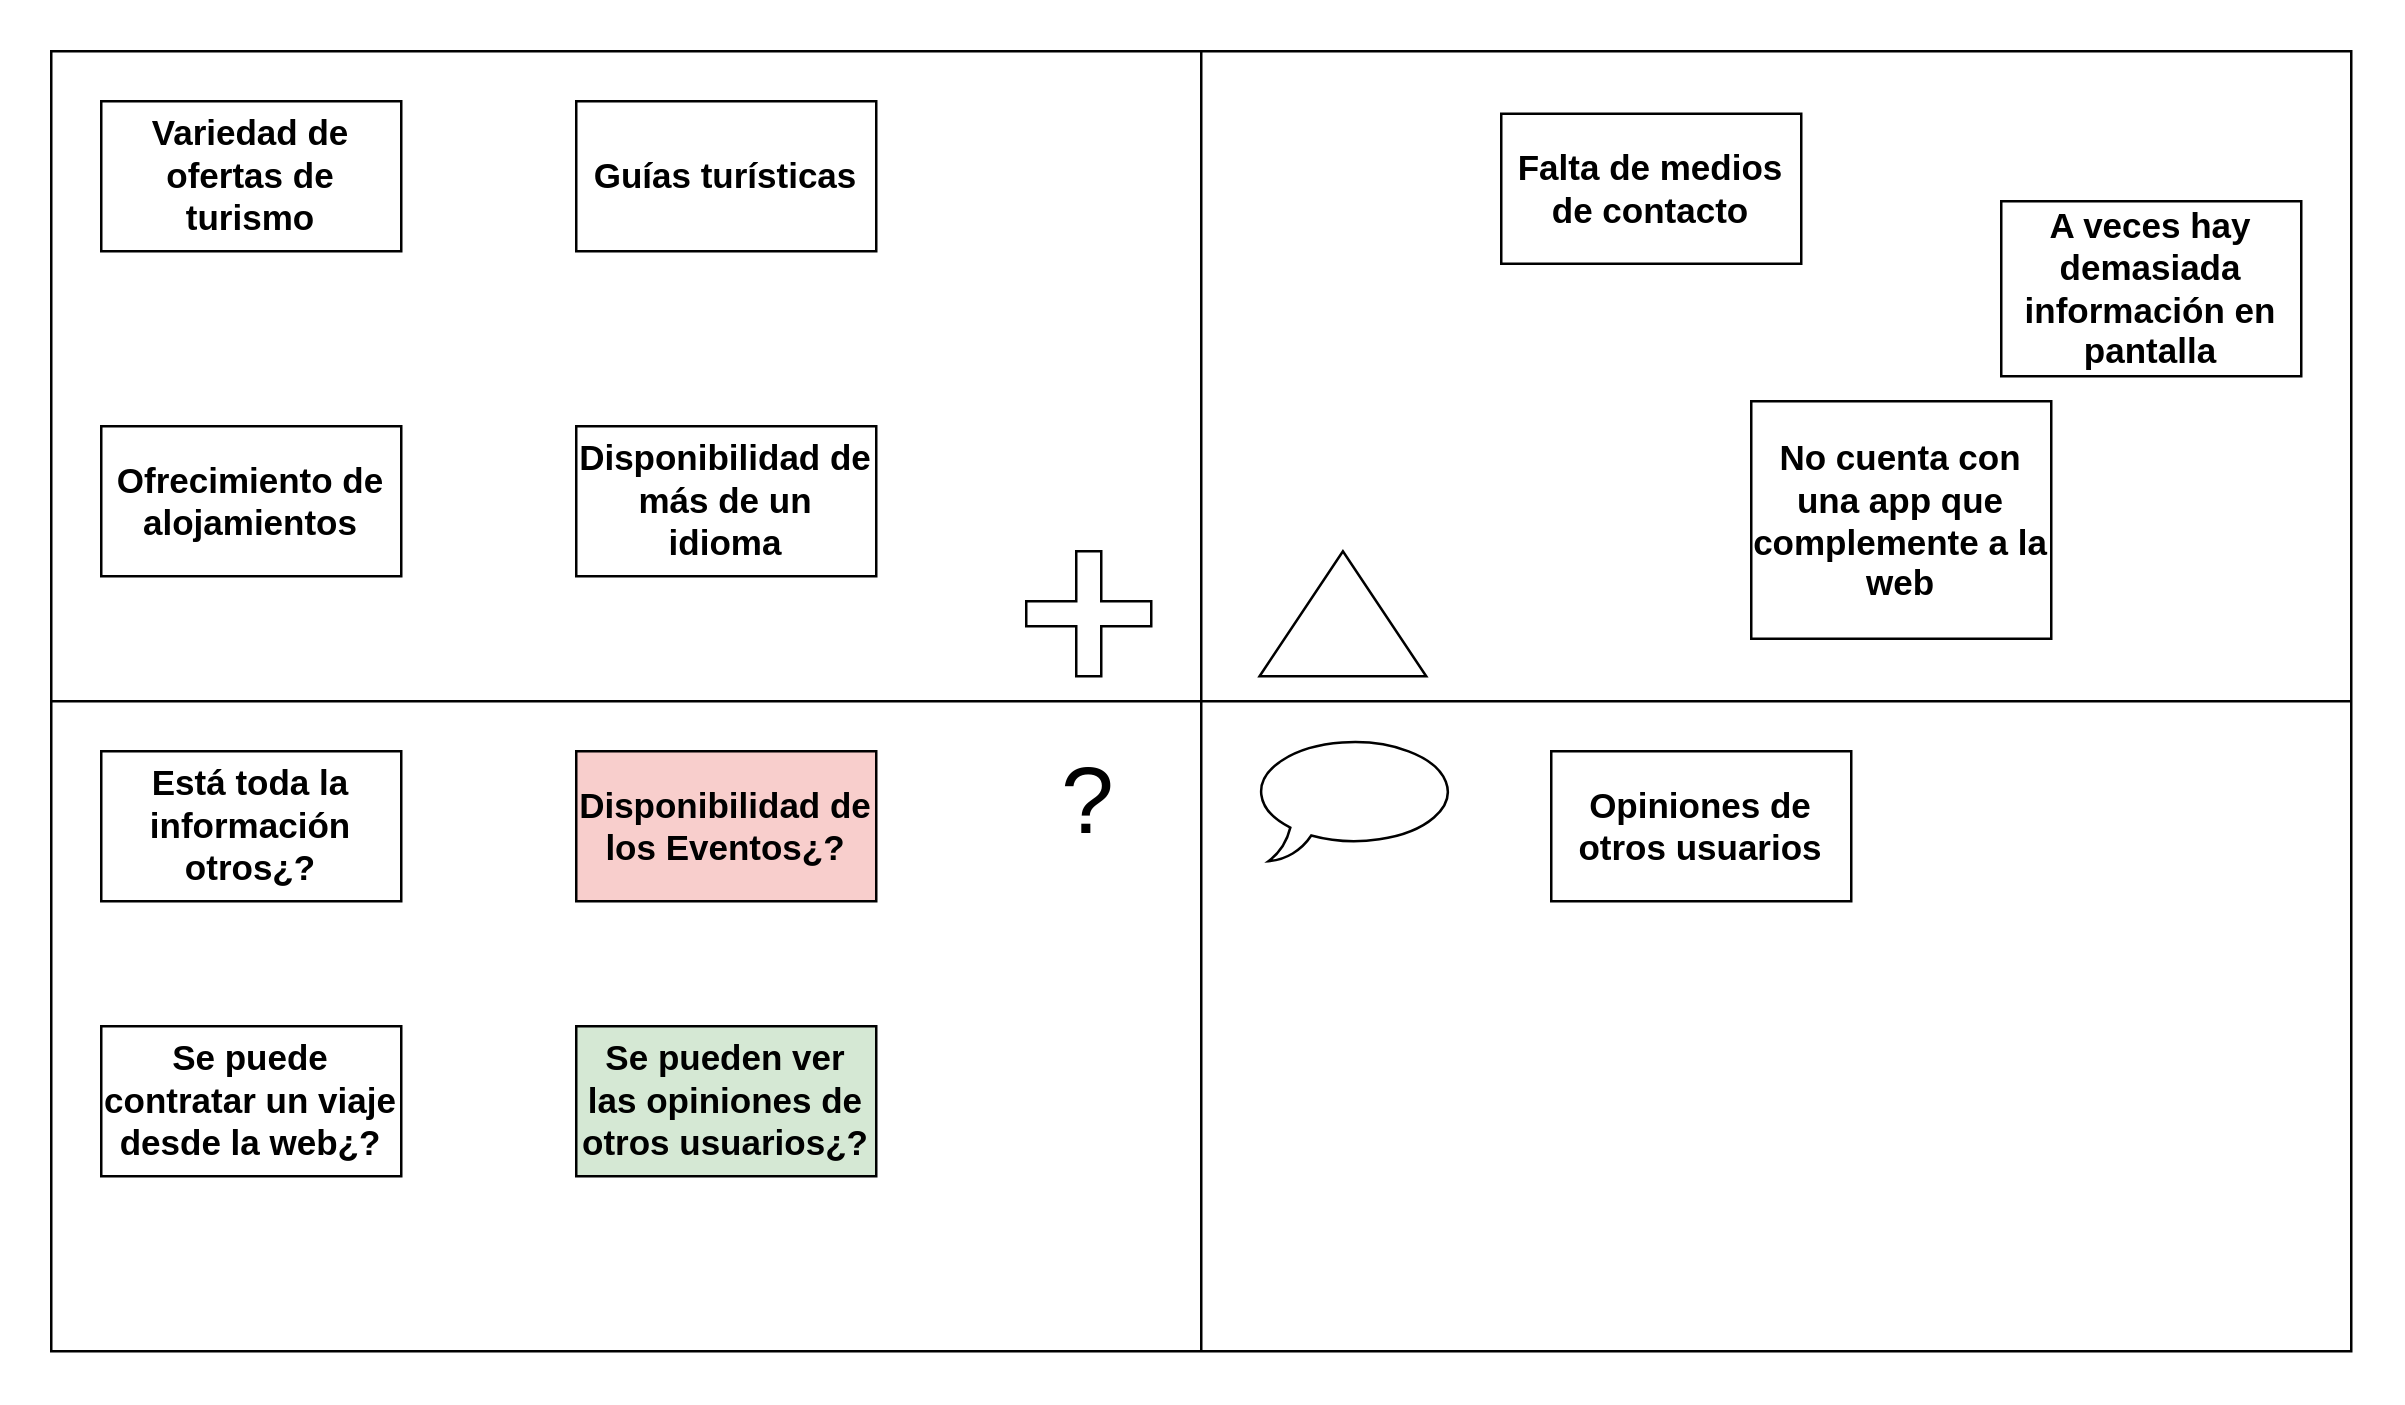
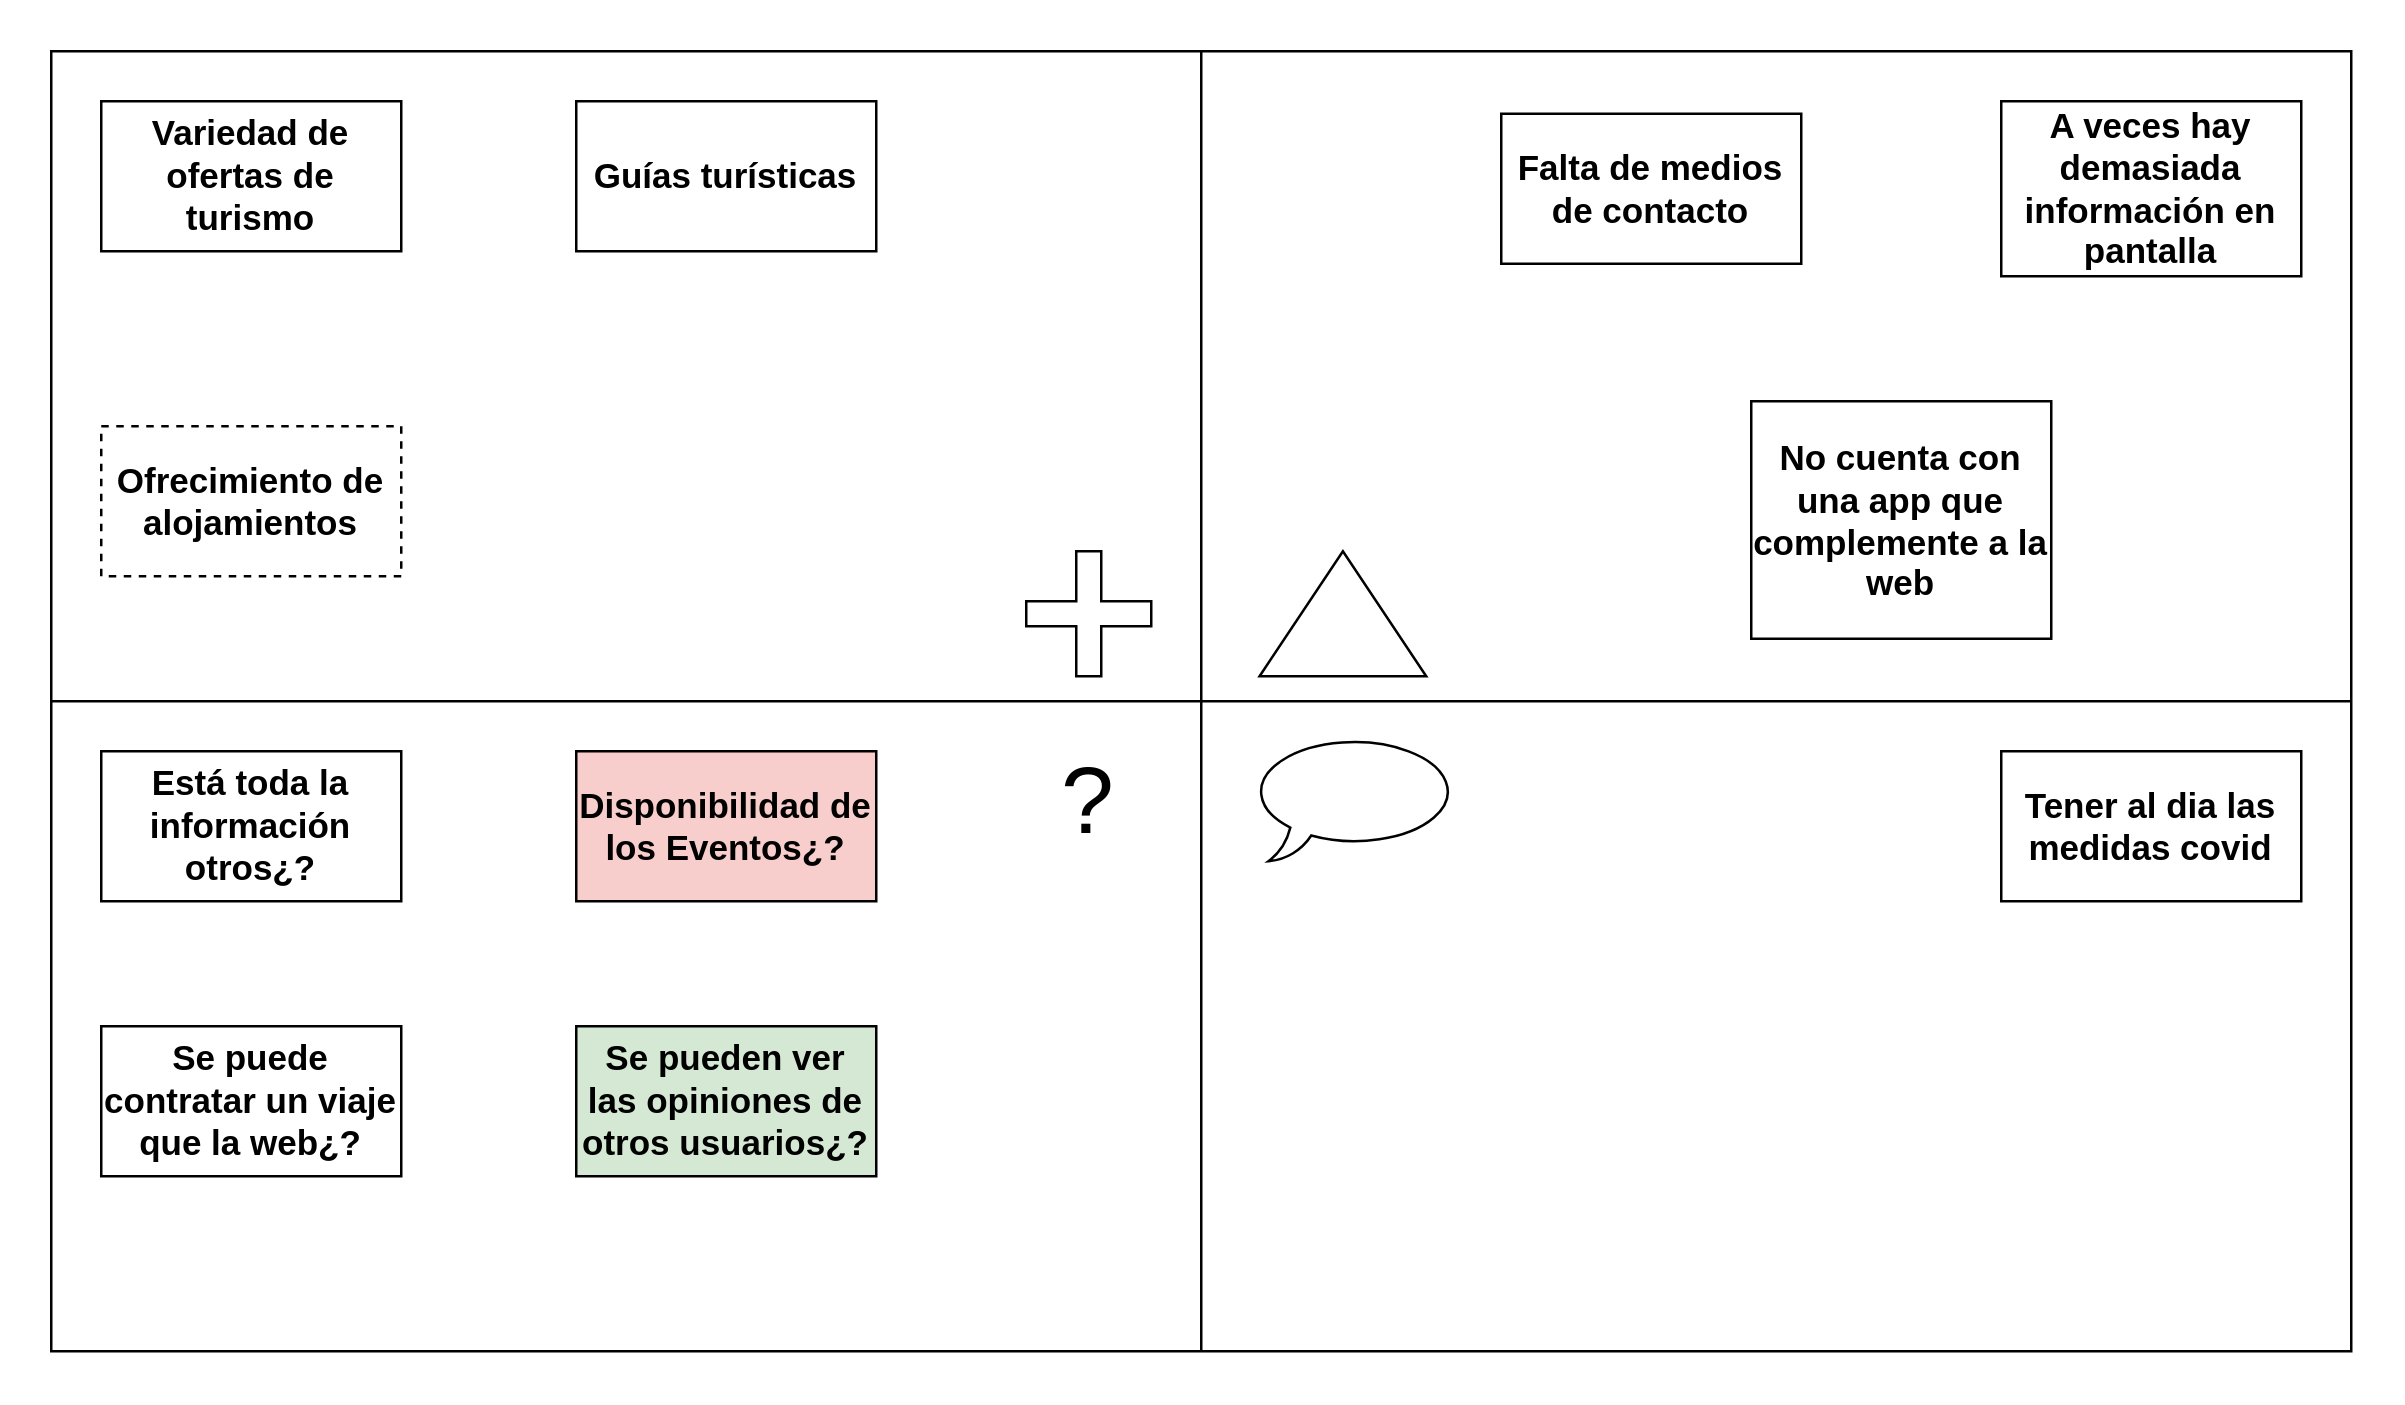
(2151, 289) -> (2151, 189)
(251, 501) -> (251, 501)
(726, 501) -> none
(1701, 826) -> none
none -> (2151, 826)
(251, 1101) -> (251, 1101)
